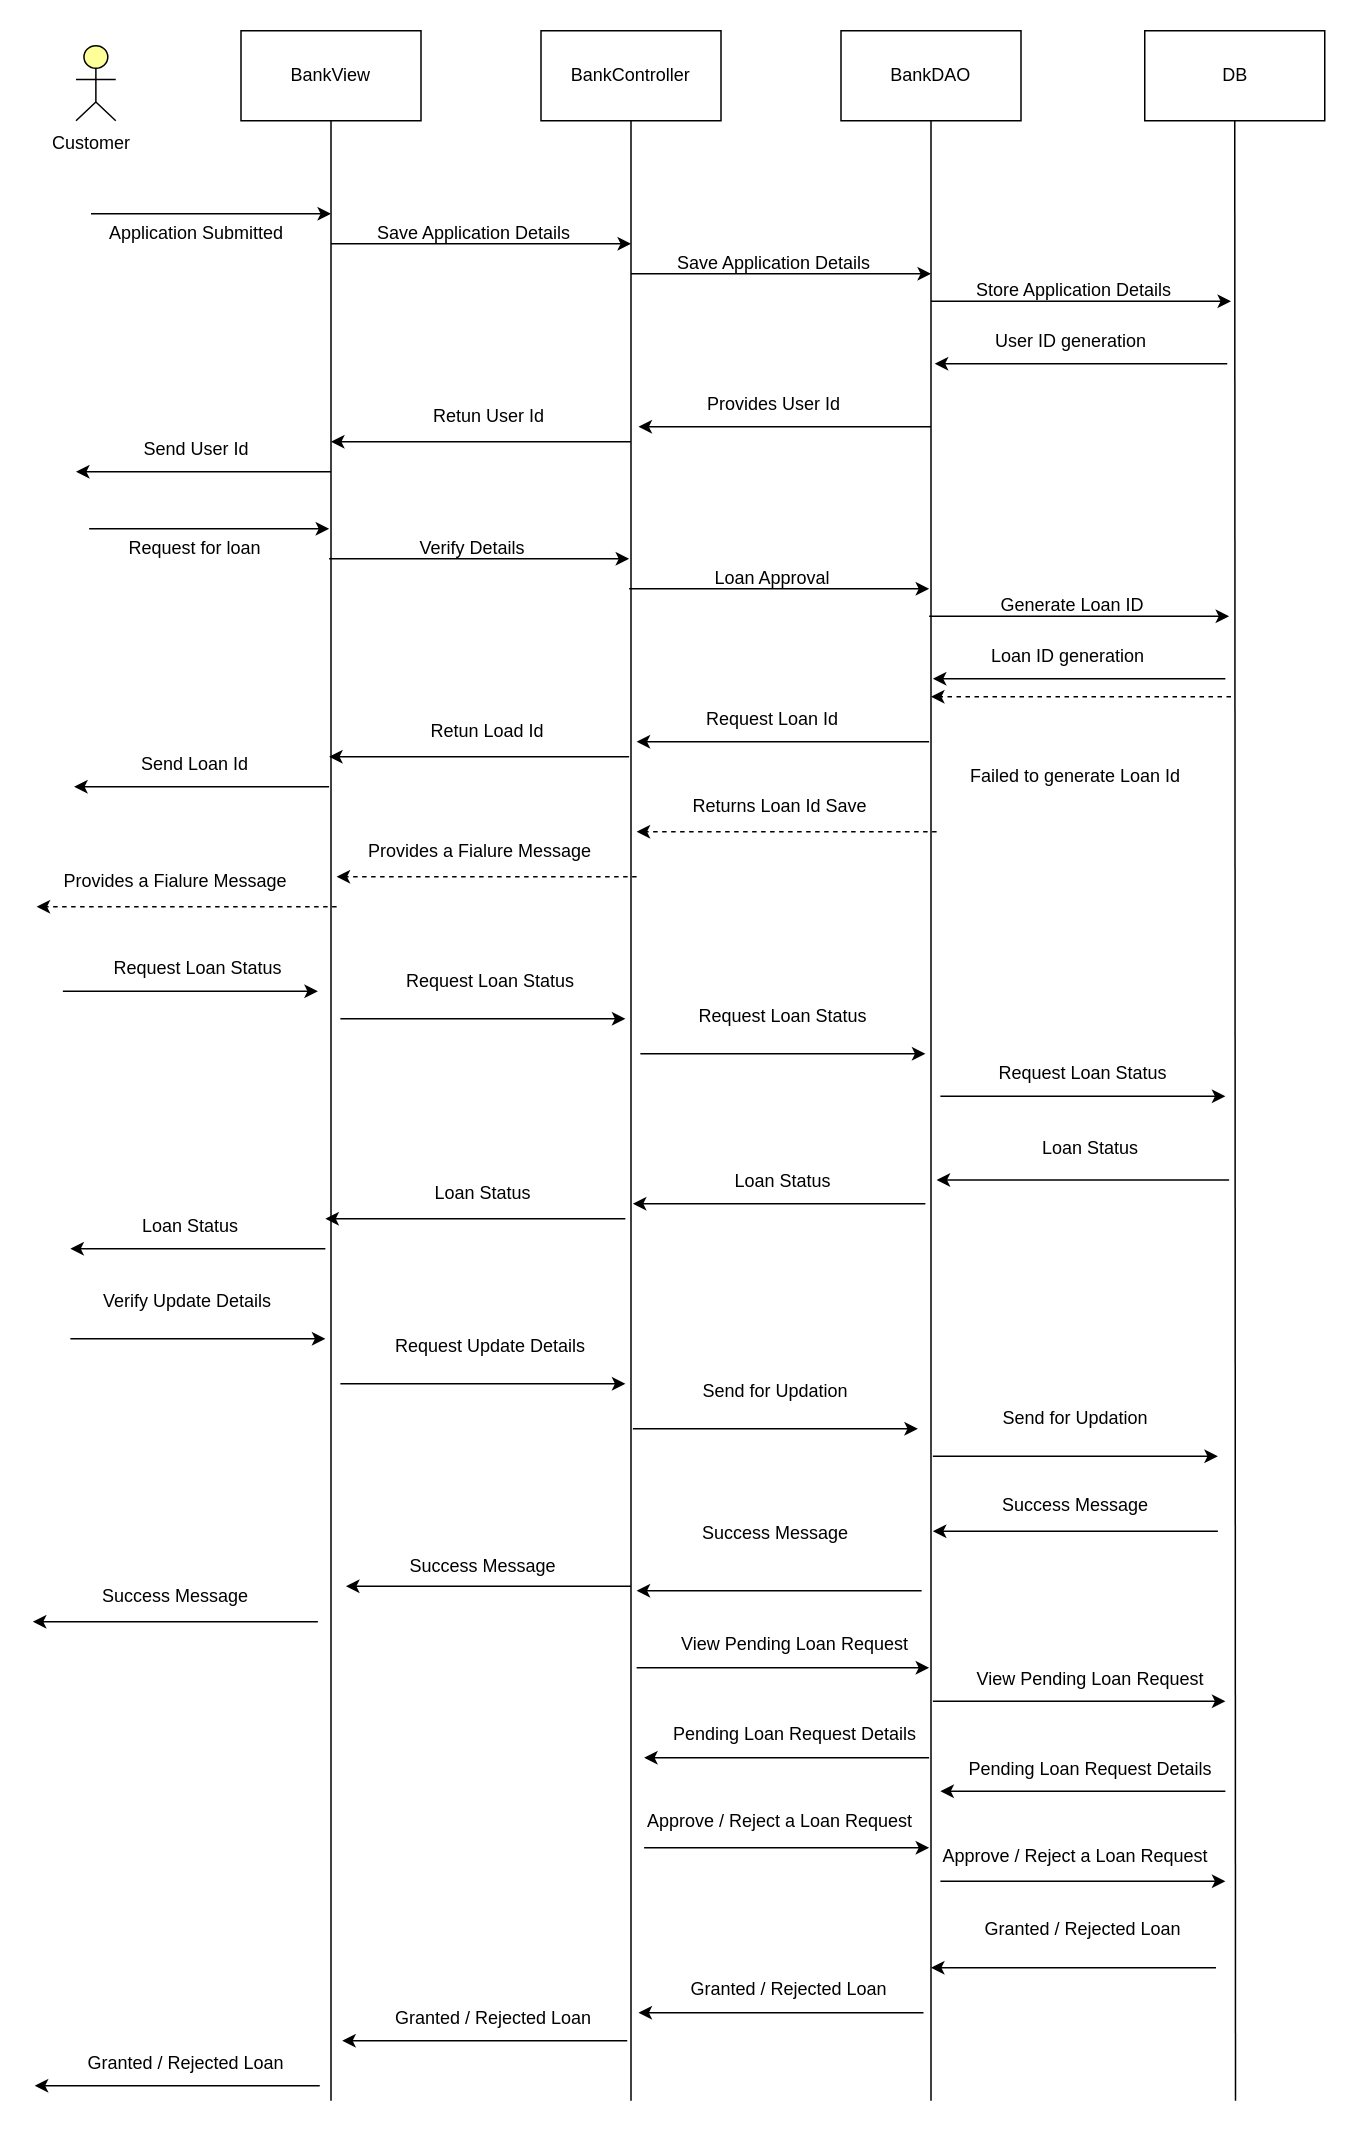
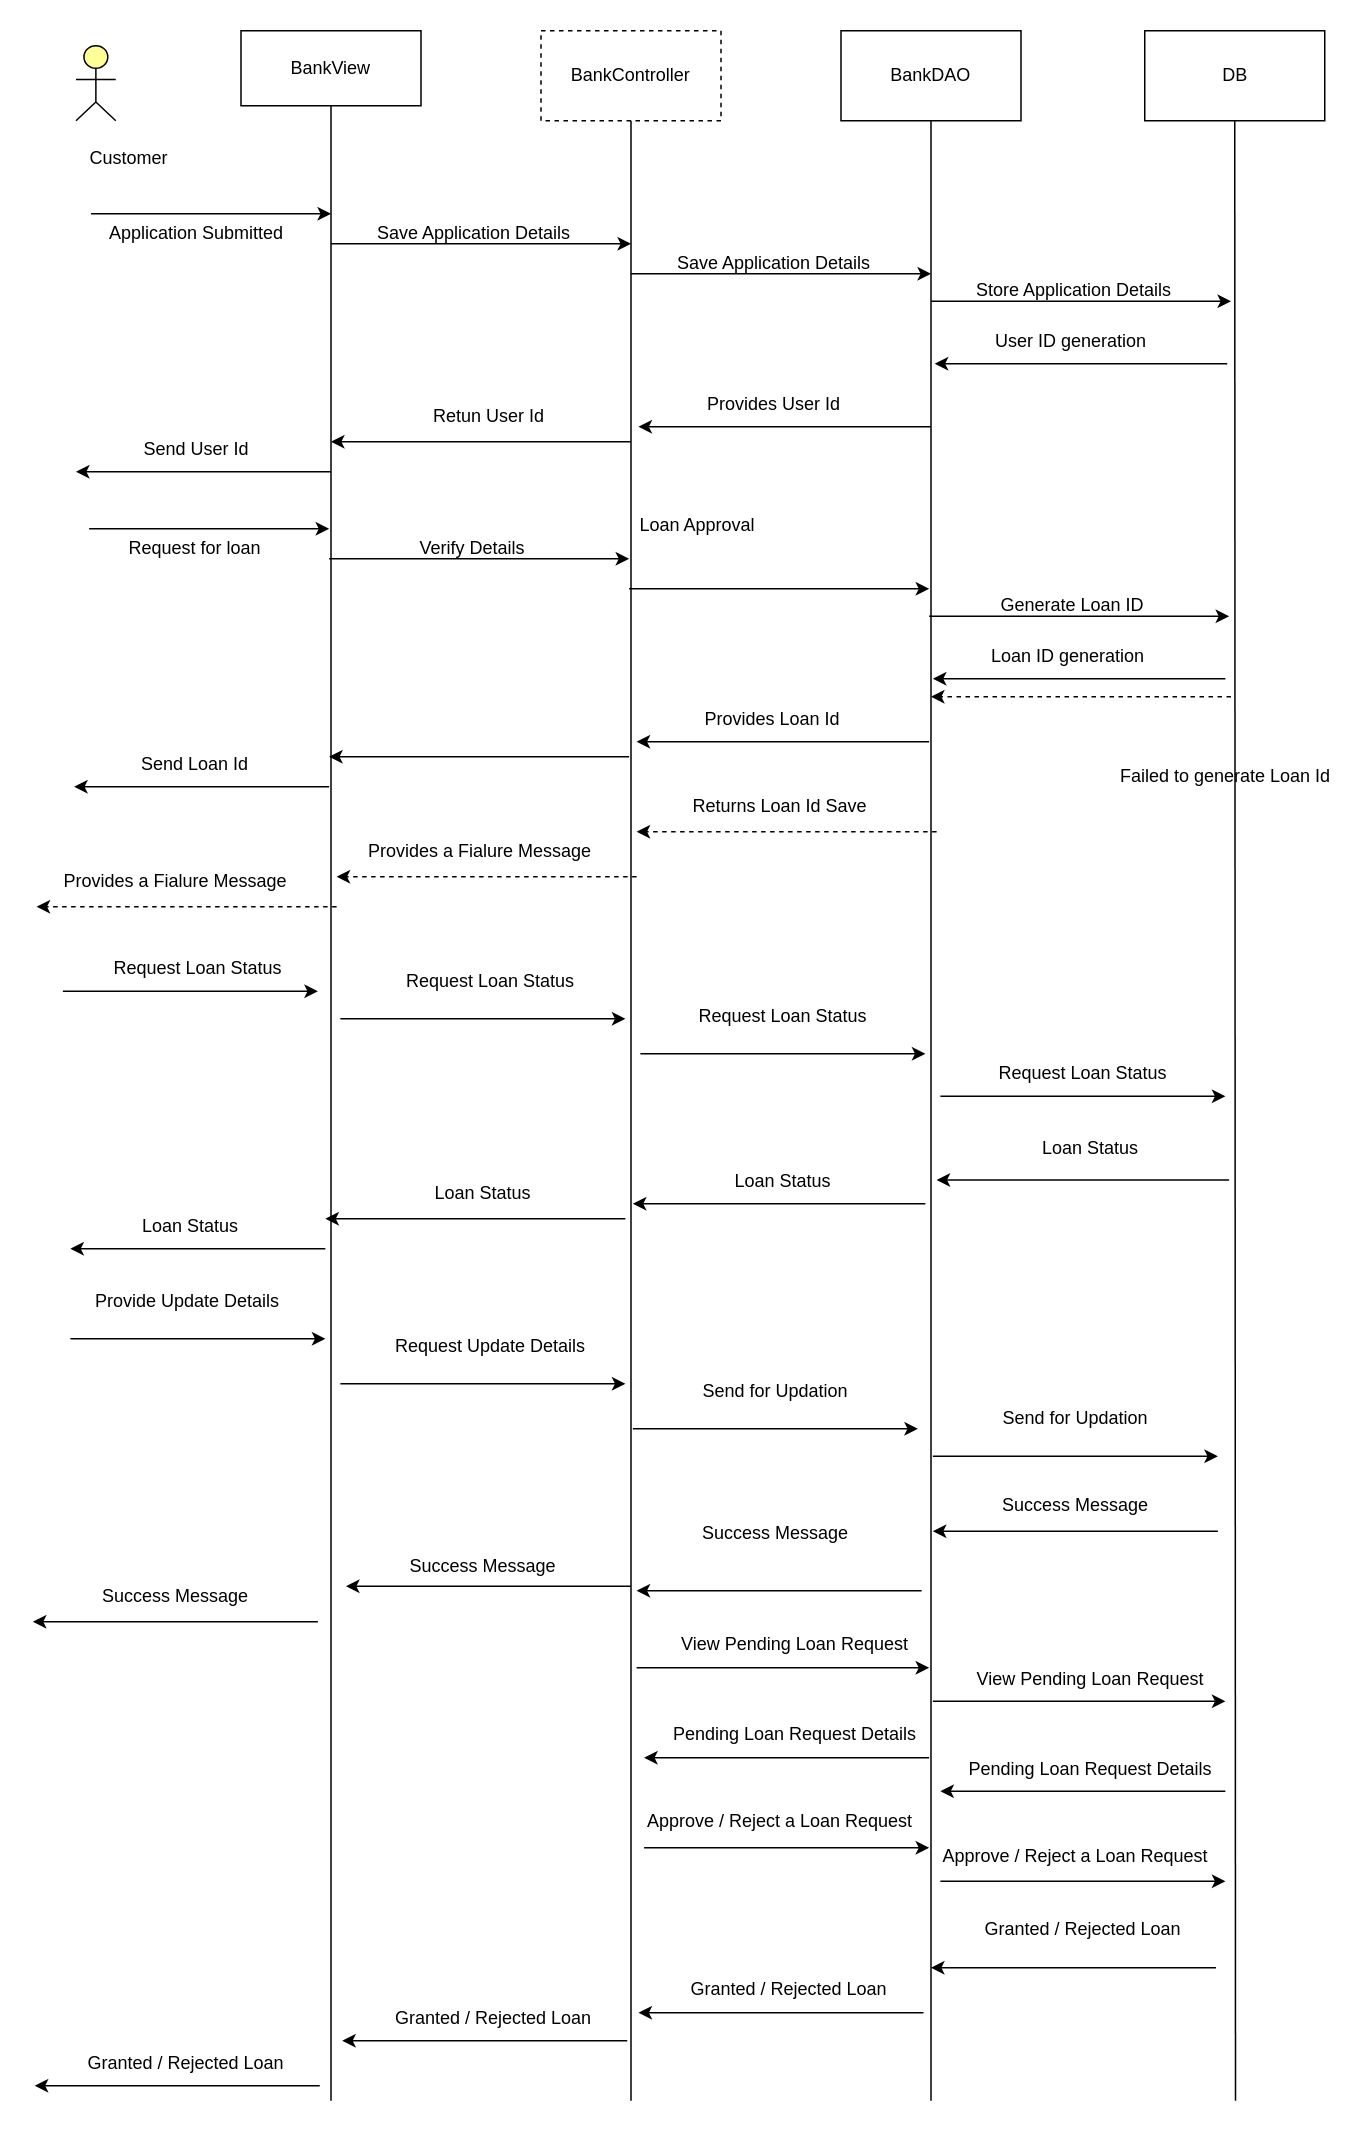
(331, 76) -> (331, 68)
(631, 76) -> (631, 76)
(91, 143) -> (128, 158)
(771, 578) -> (696, 526)
(773, 719) -> (773, 719)
(486, 731) -> none
(1075, 776) -> (1225, 776)
(188, 1301) -> (188, 1301)
